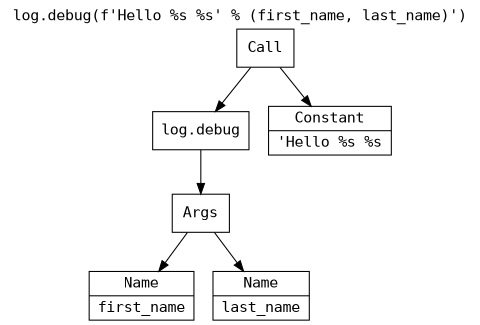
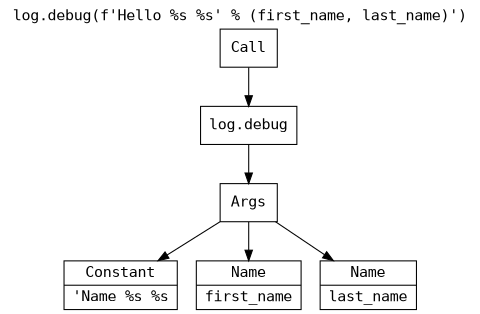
(292, 83) -> (194, 238)
(330, 142) -> (121, 297)
